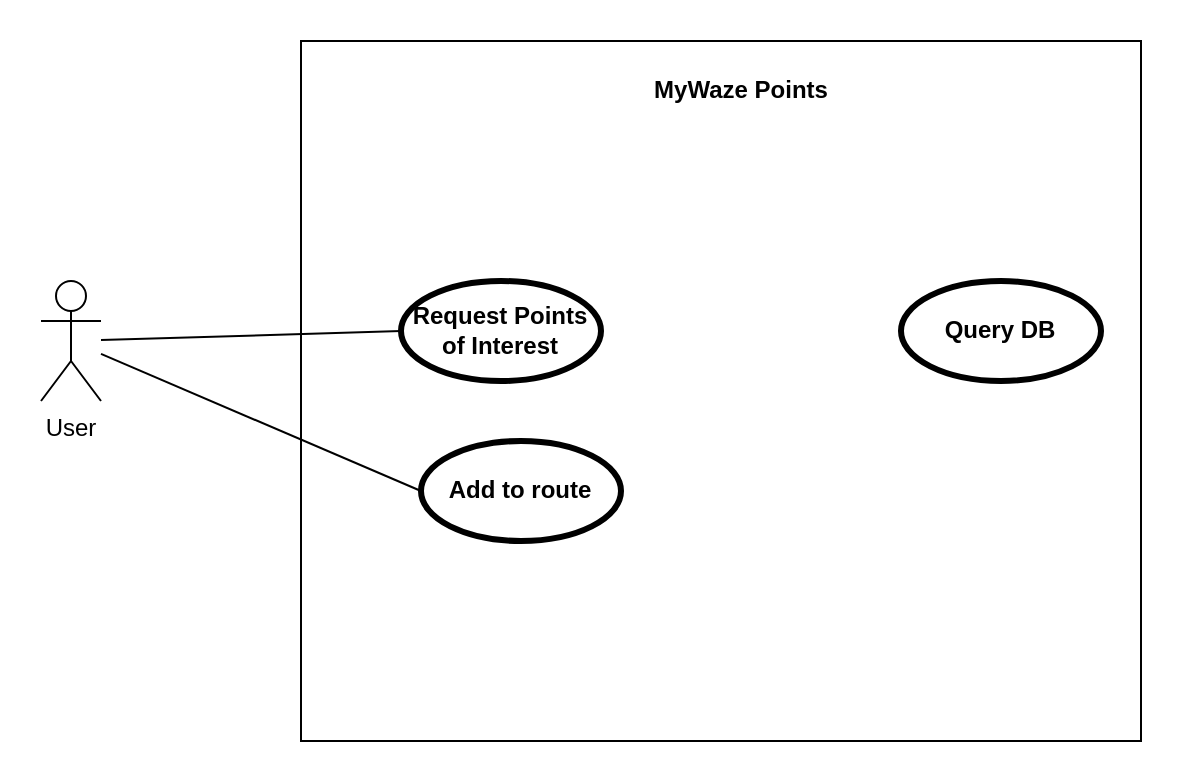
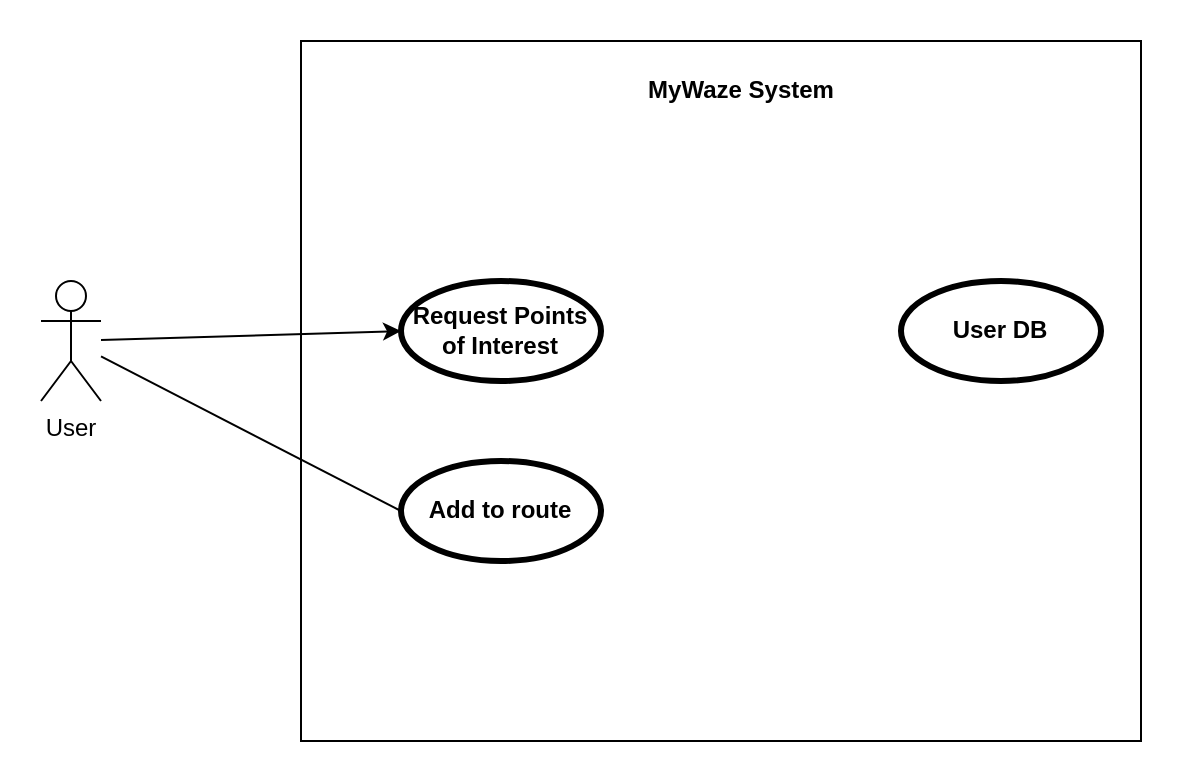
(742, 91) -> (742, 91)
(391, 331) -> (386, 331)
(1001, 331) -> (1001, 331)
(521, 491) -> (501, 511)
